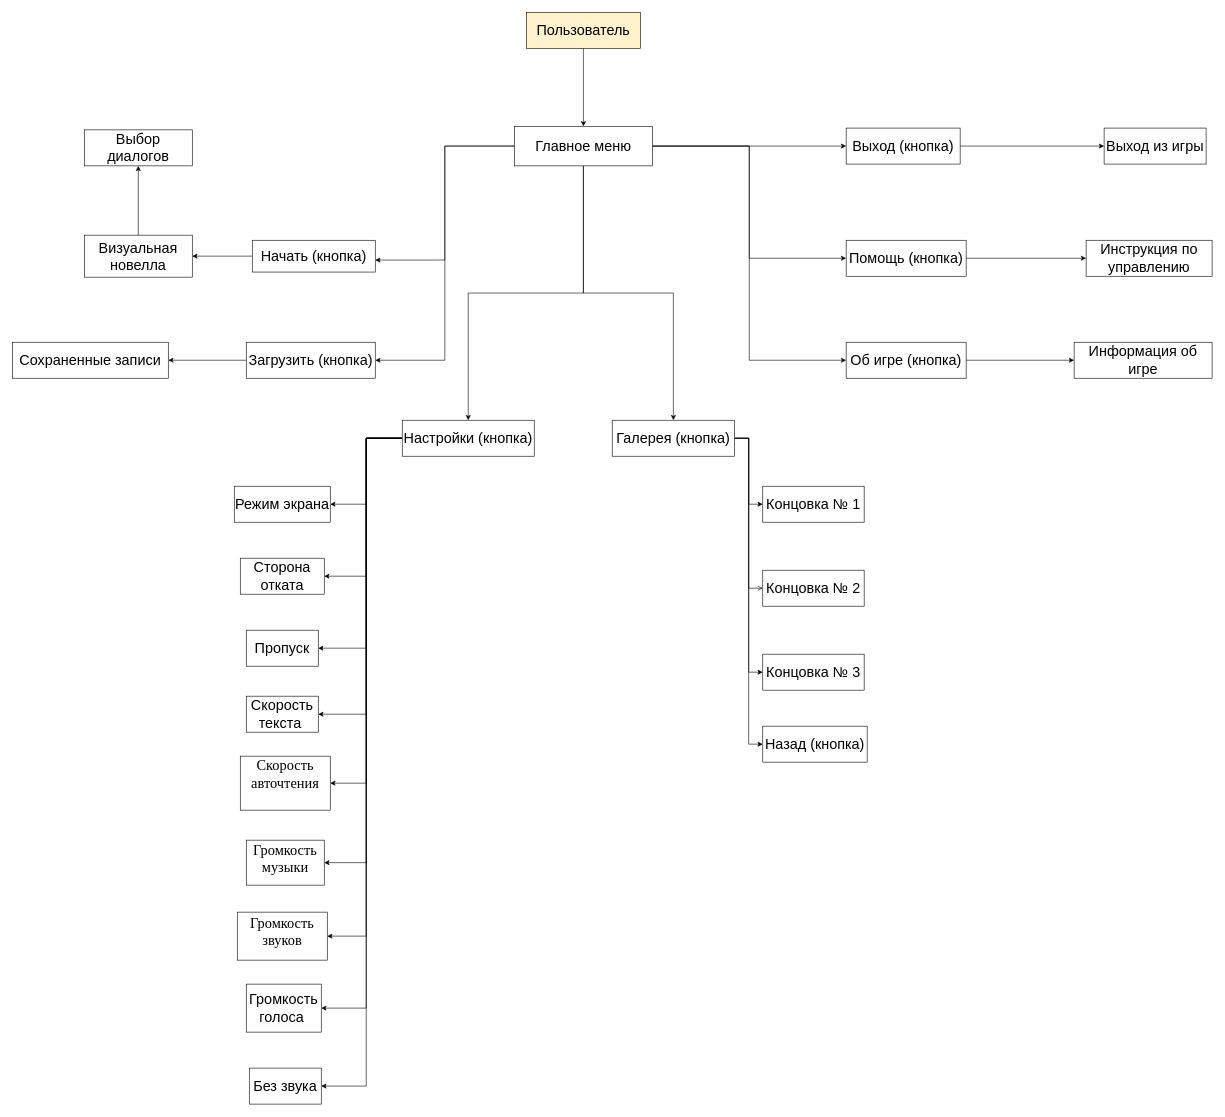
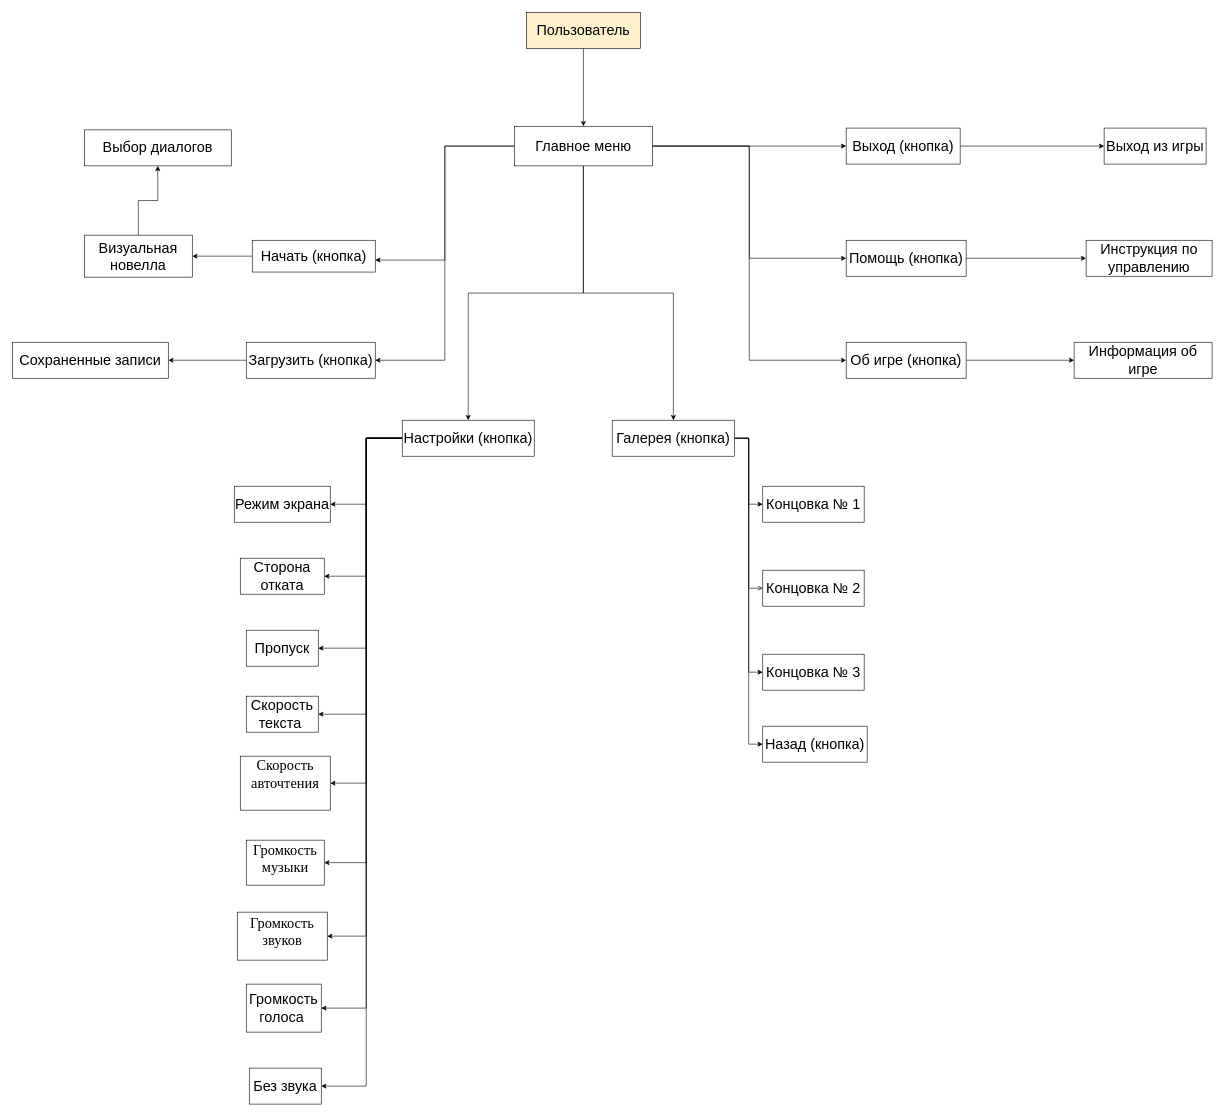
(138, 148) -> (158, 148)
